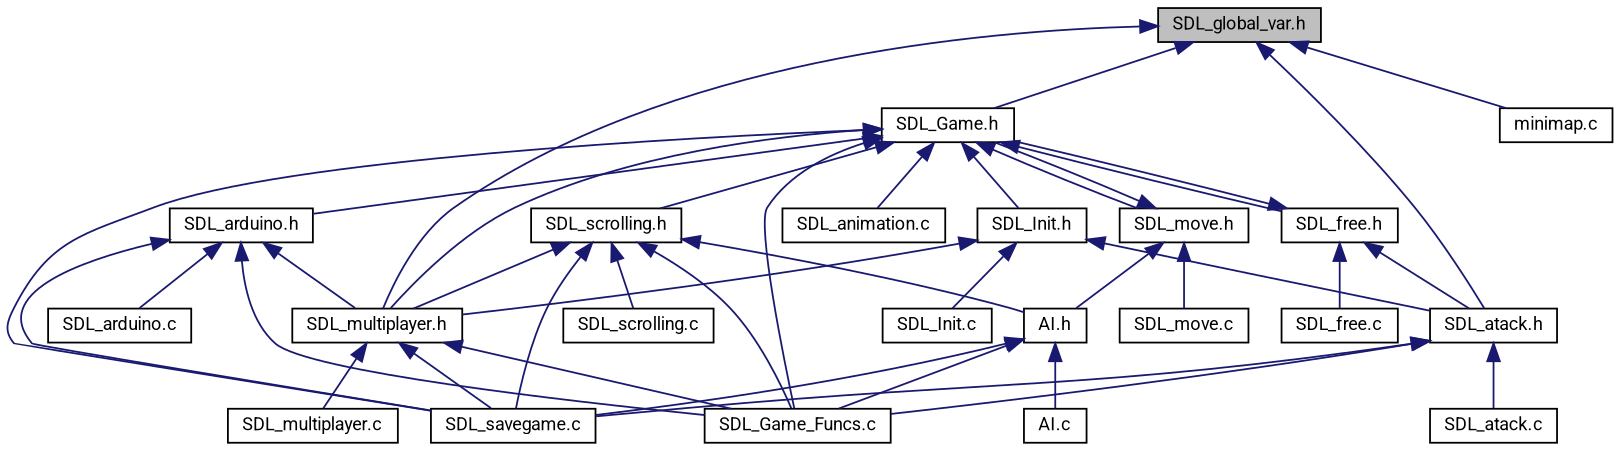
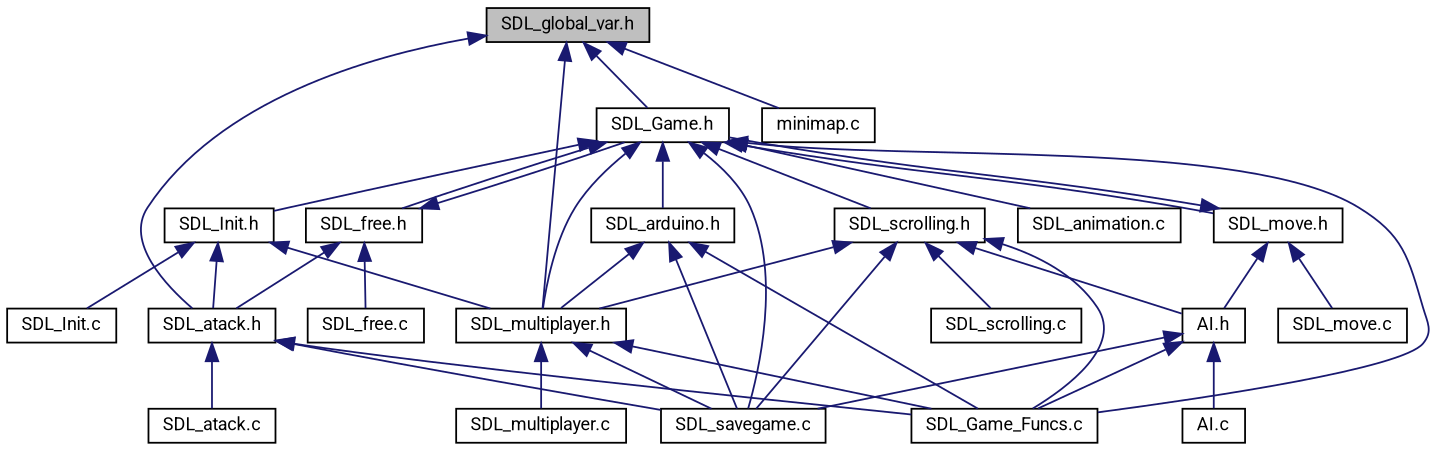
(120, 326) -> none
